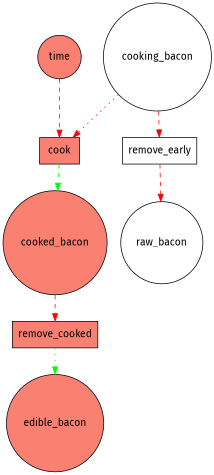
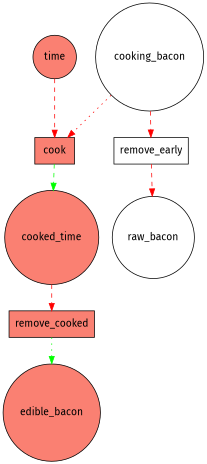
(55, 243) -> (52, 237)
